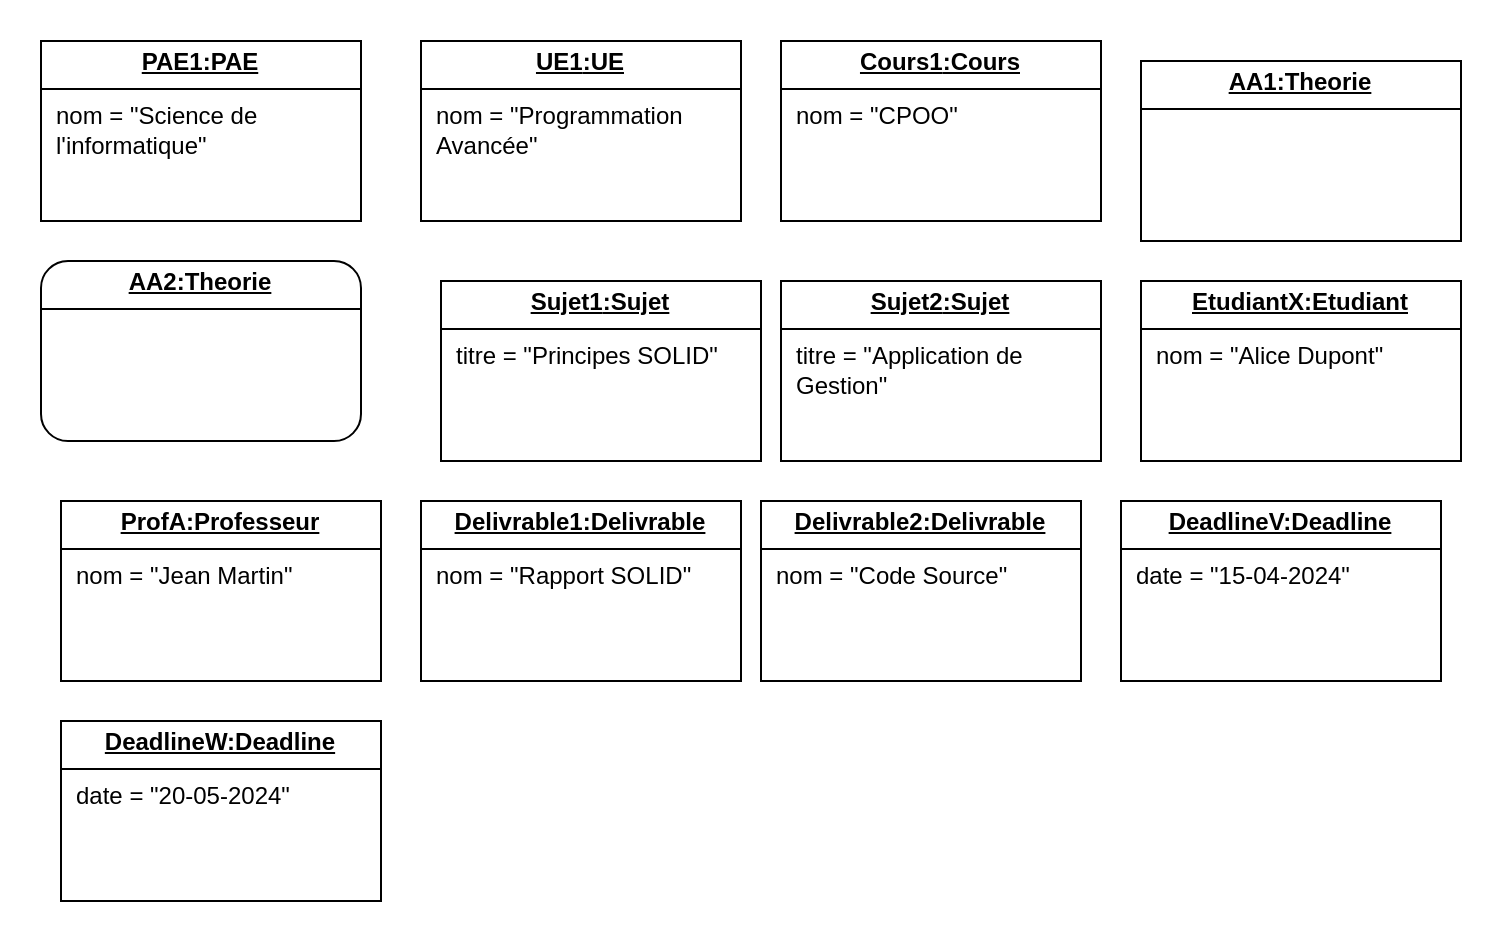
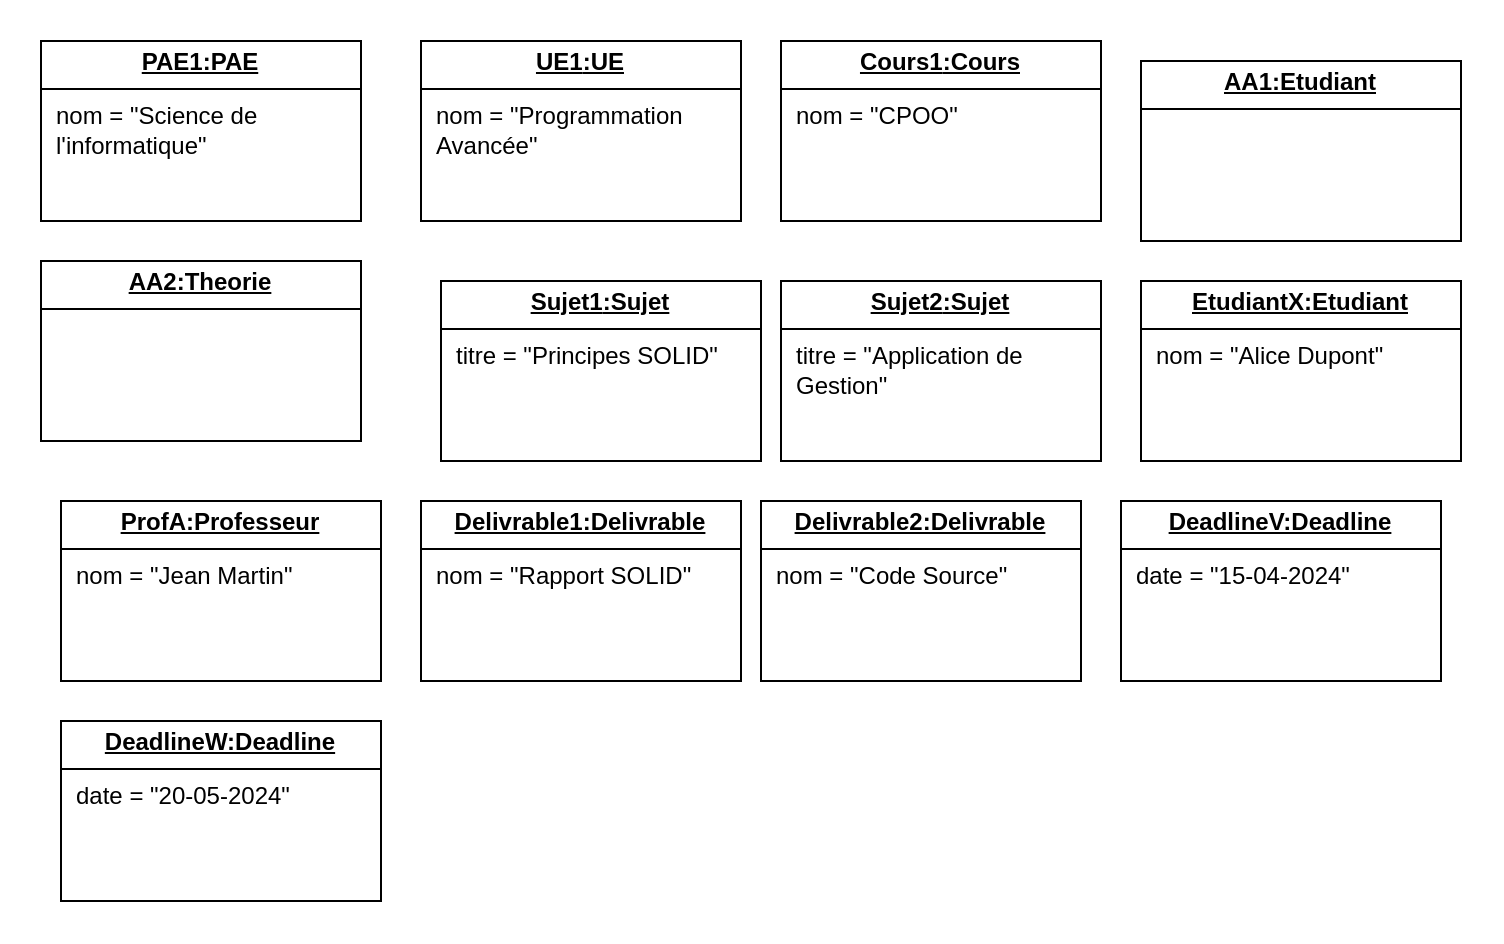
(1209, 75) -> (1215, 75)
(201, 351) -> (201, 351)
